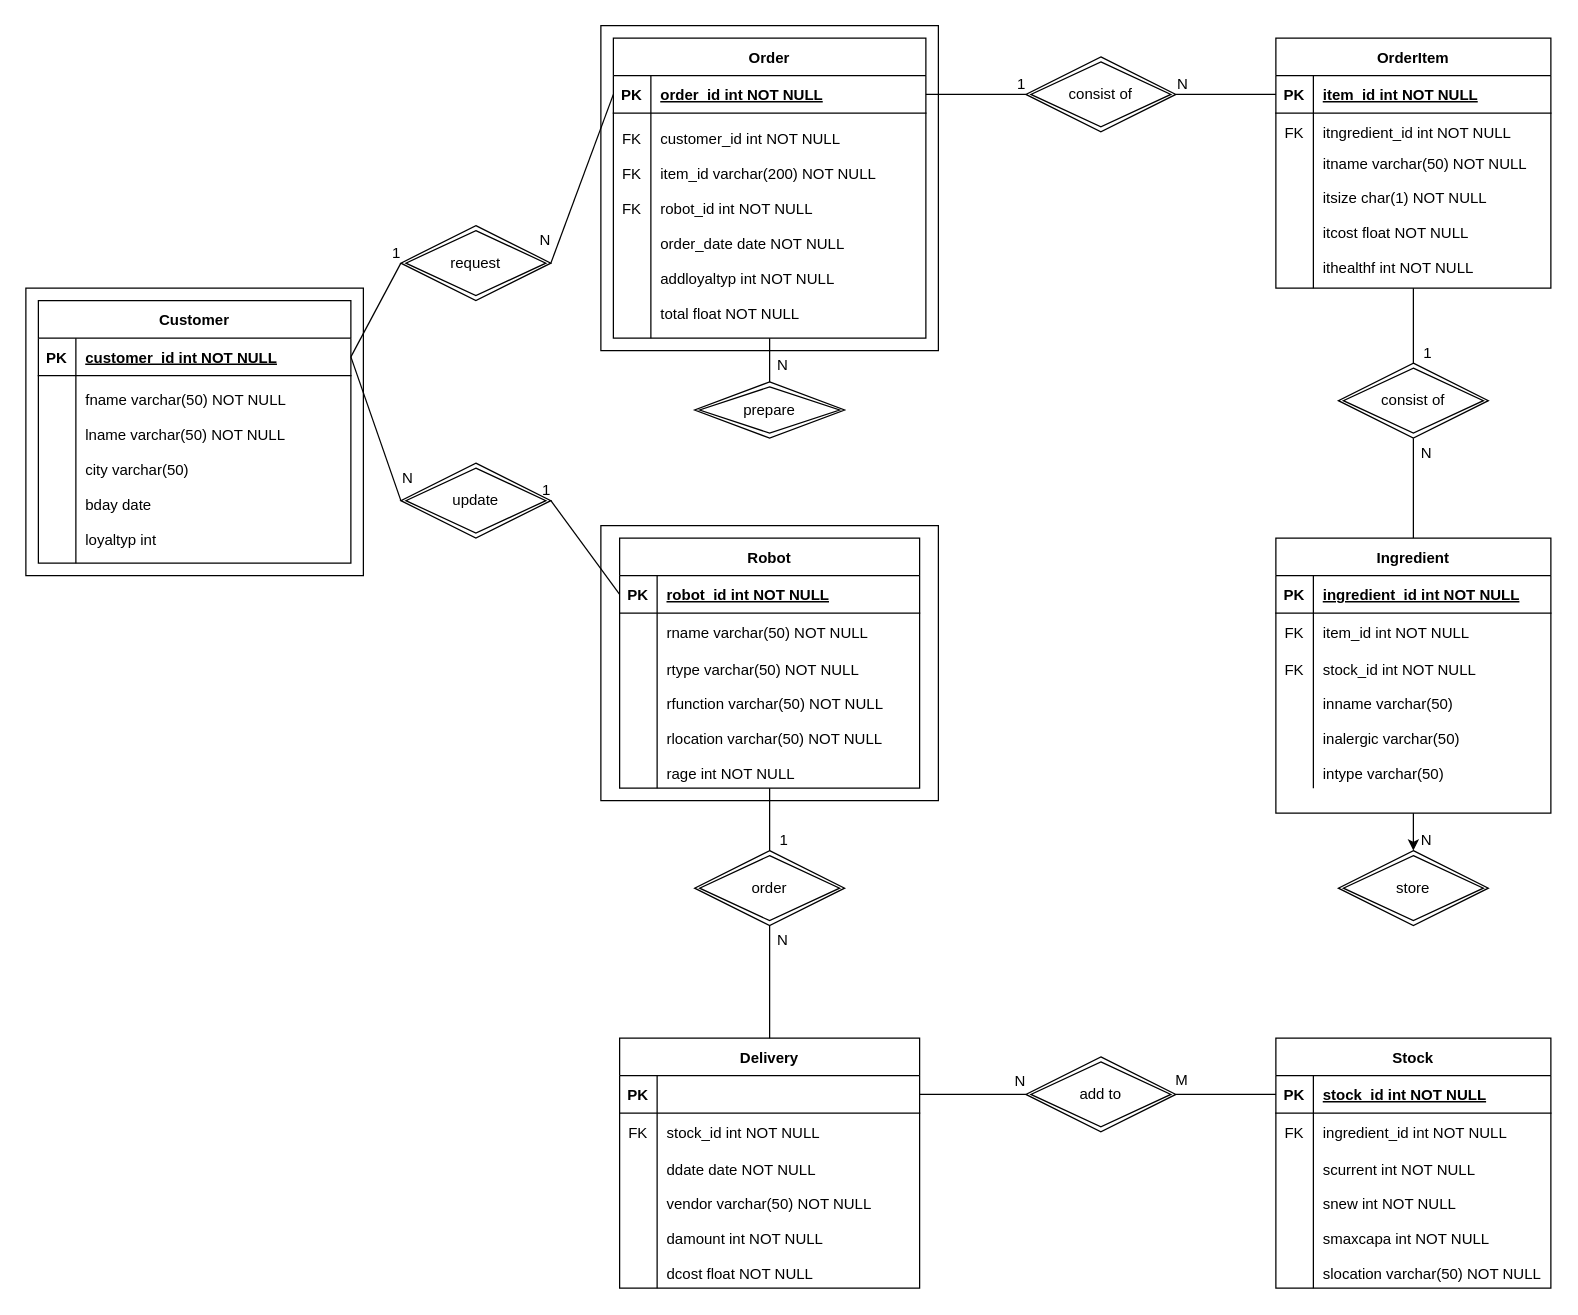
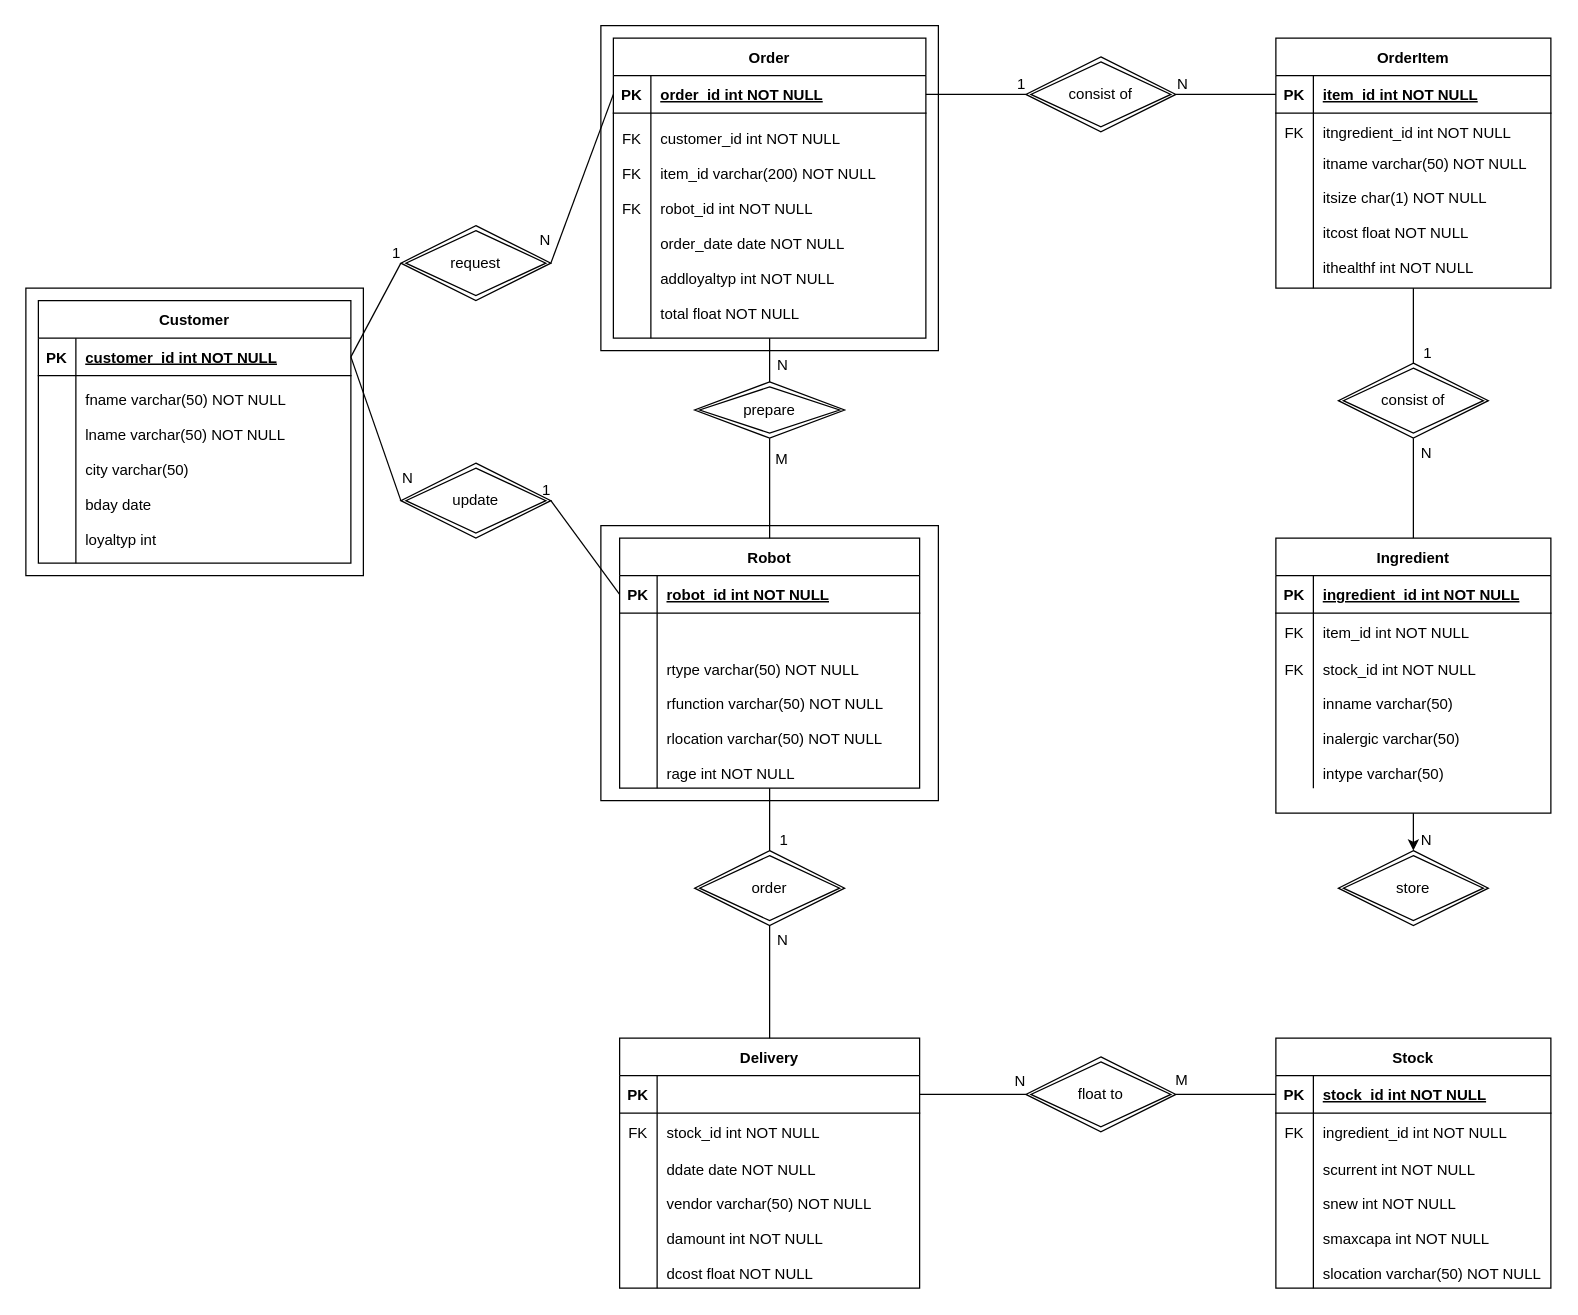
none -> (769, 488)
(788, 632) -> none
(1101, 1094) -> (1101, 1094)
